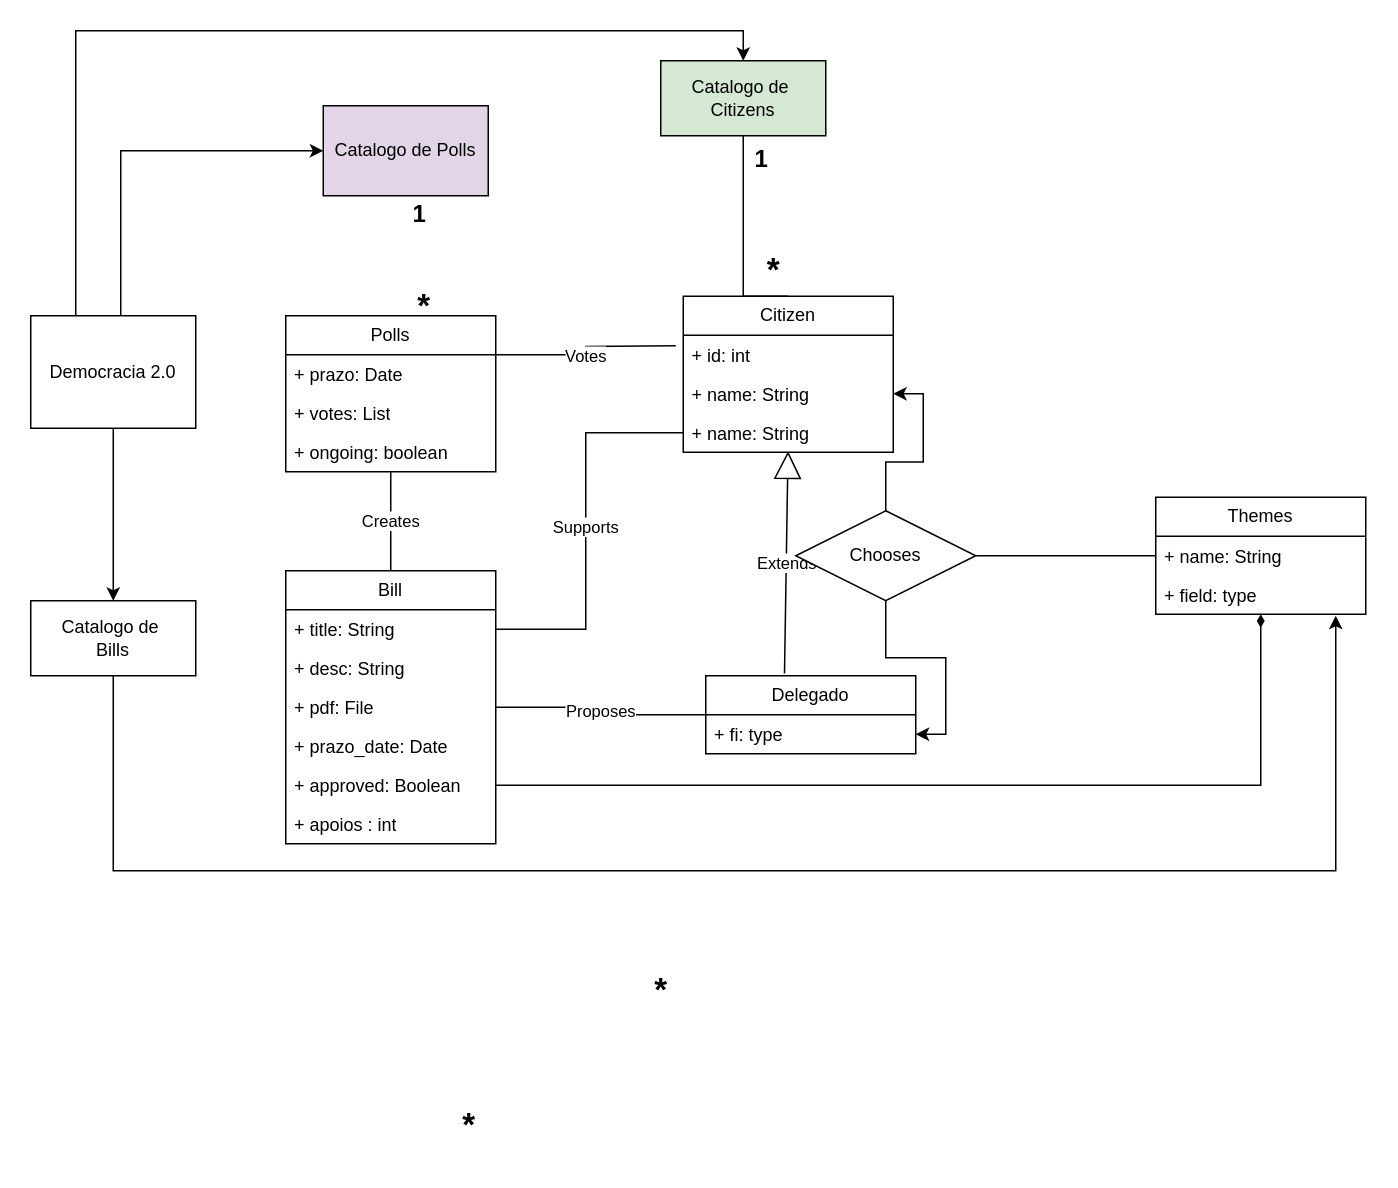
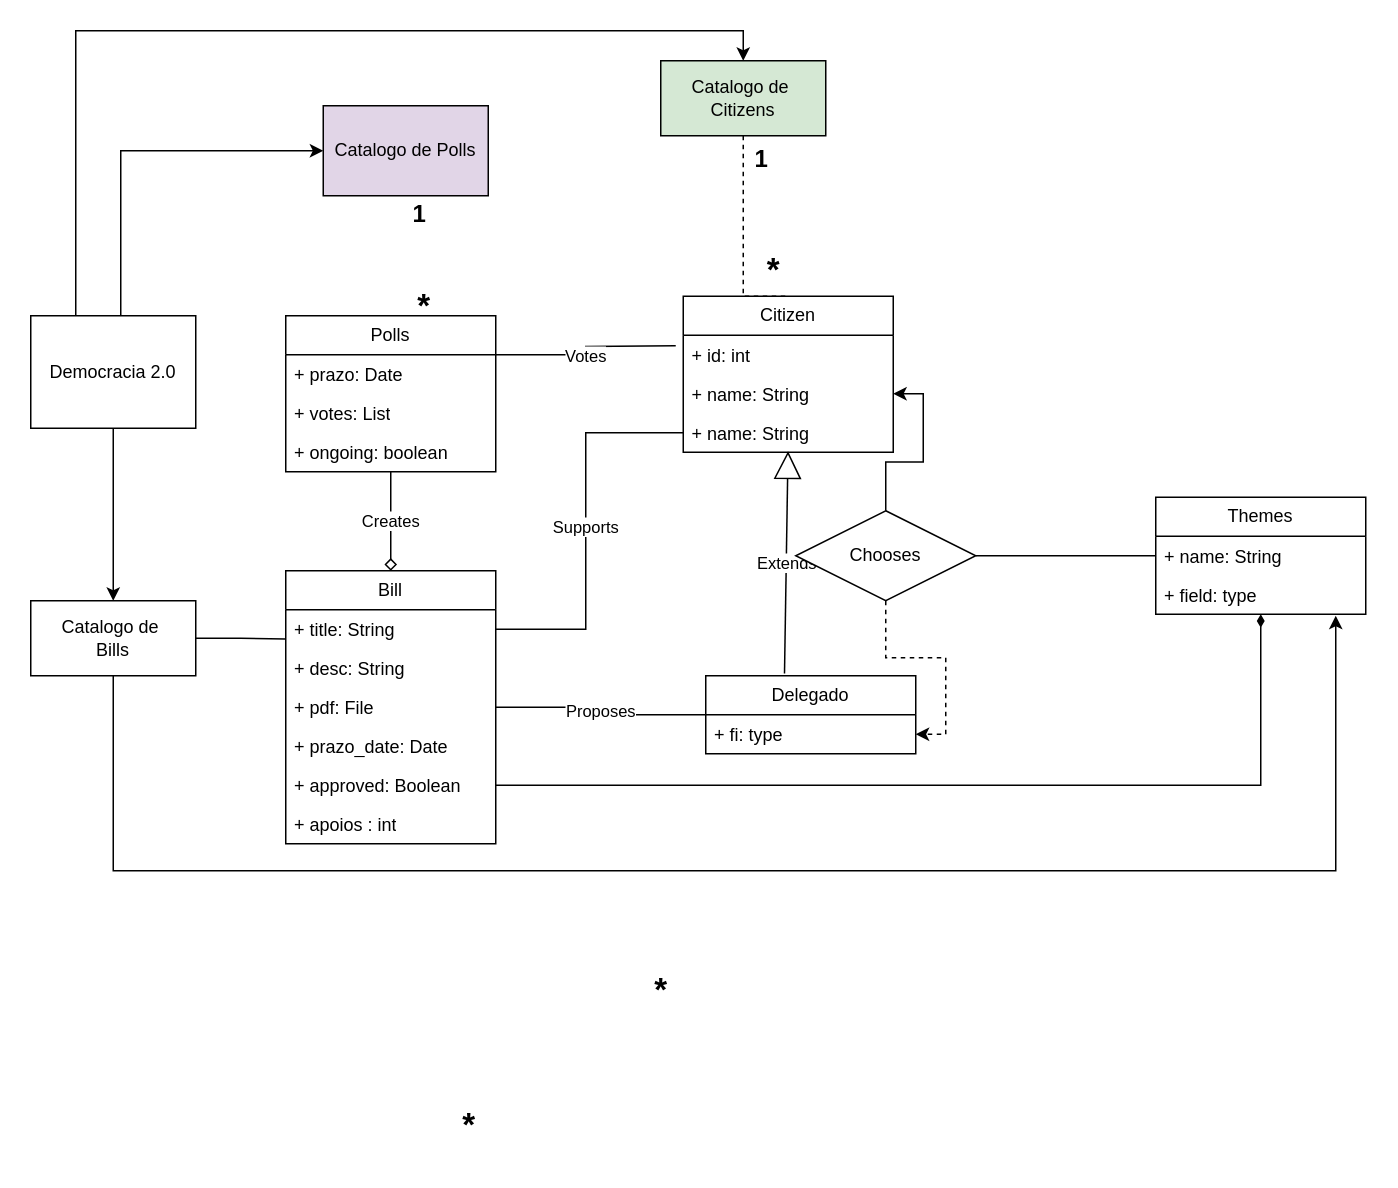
(743, 216) -> (743, 216)
(391, 562) -> (391, 558)
none -> (241, 638)
(936, 658) -> (936, 658)
